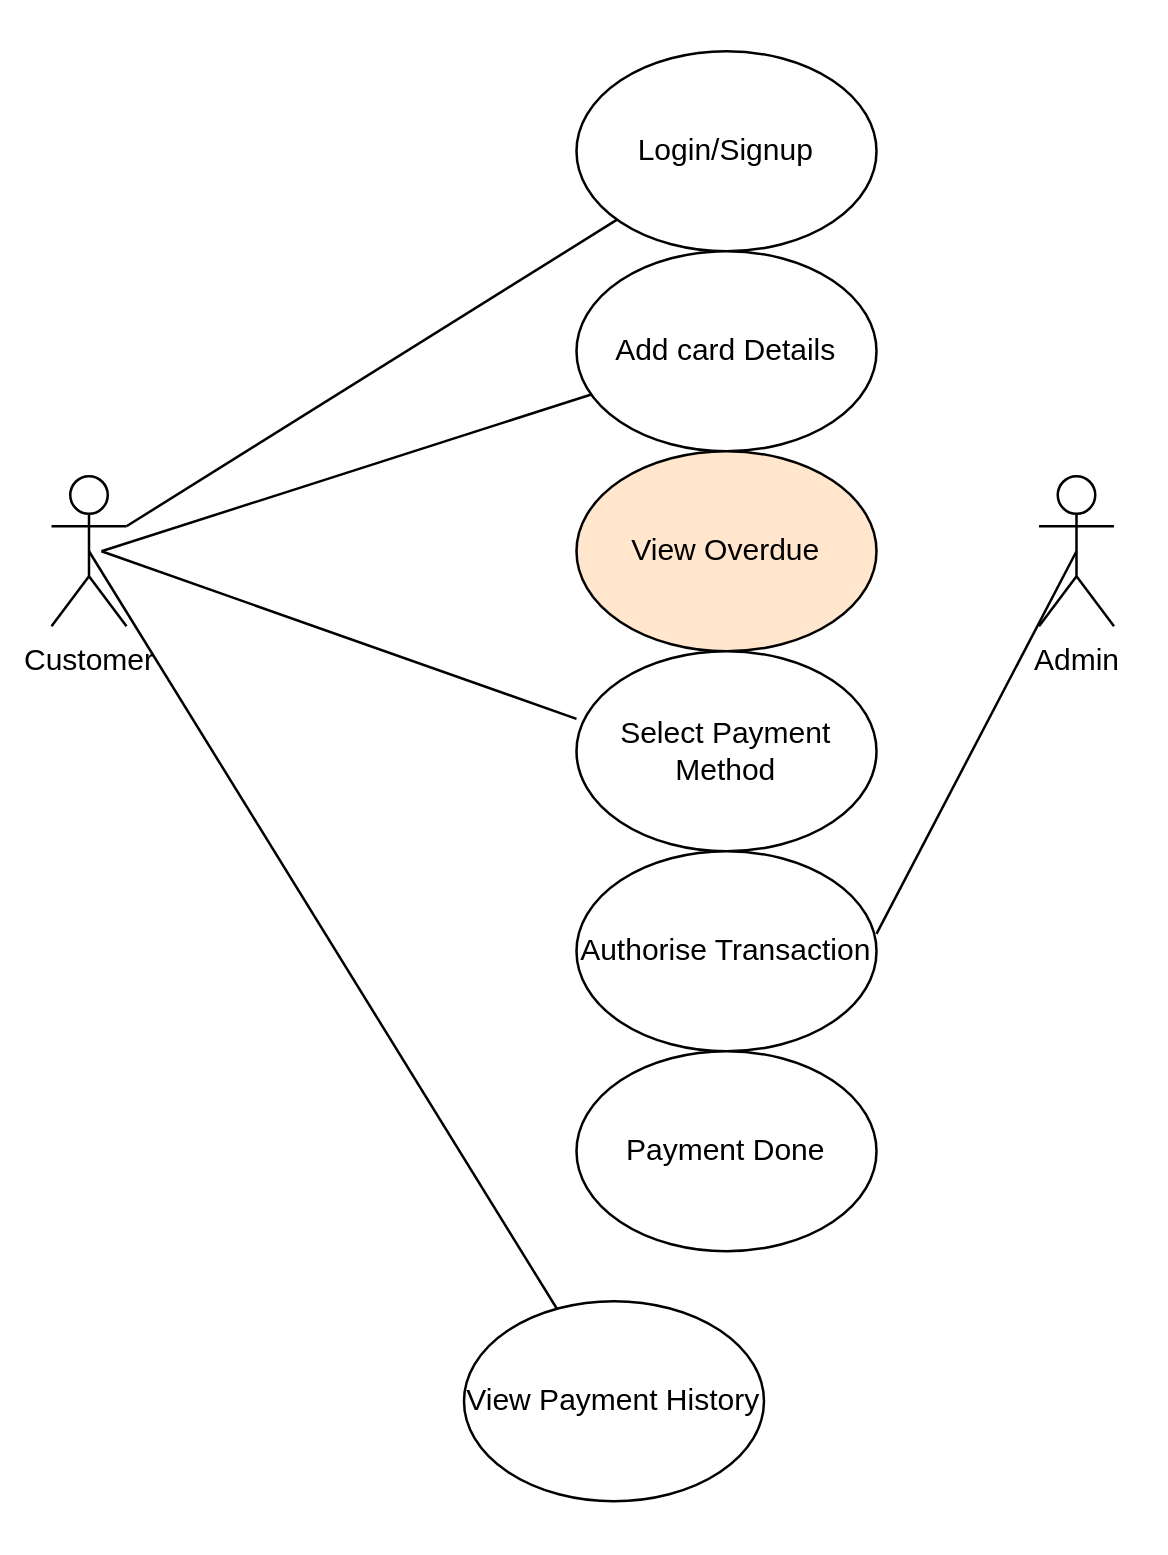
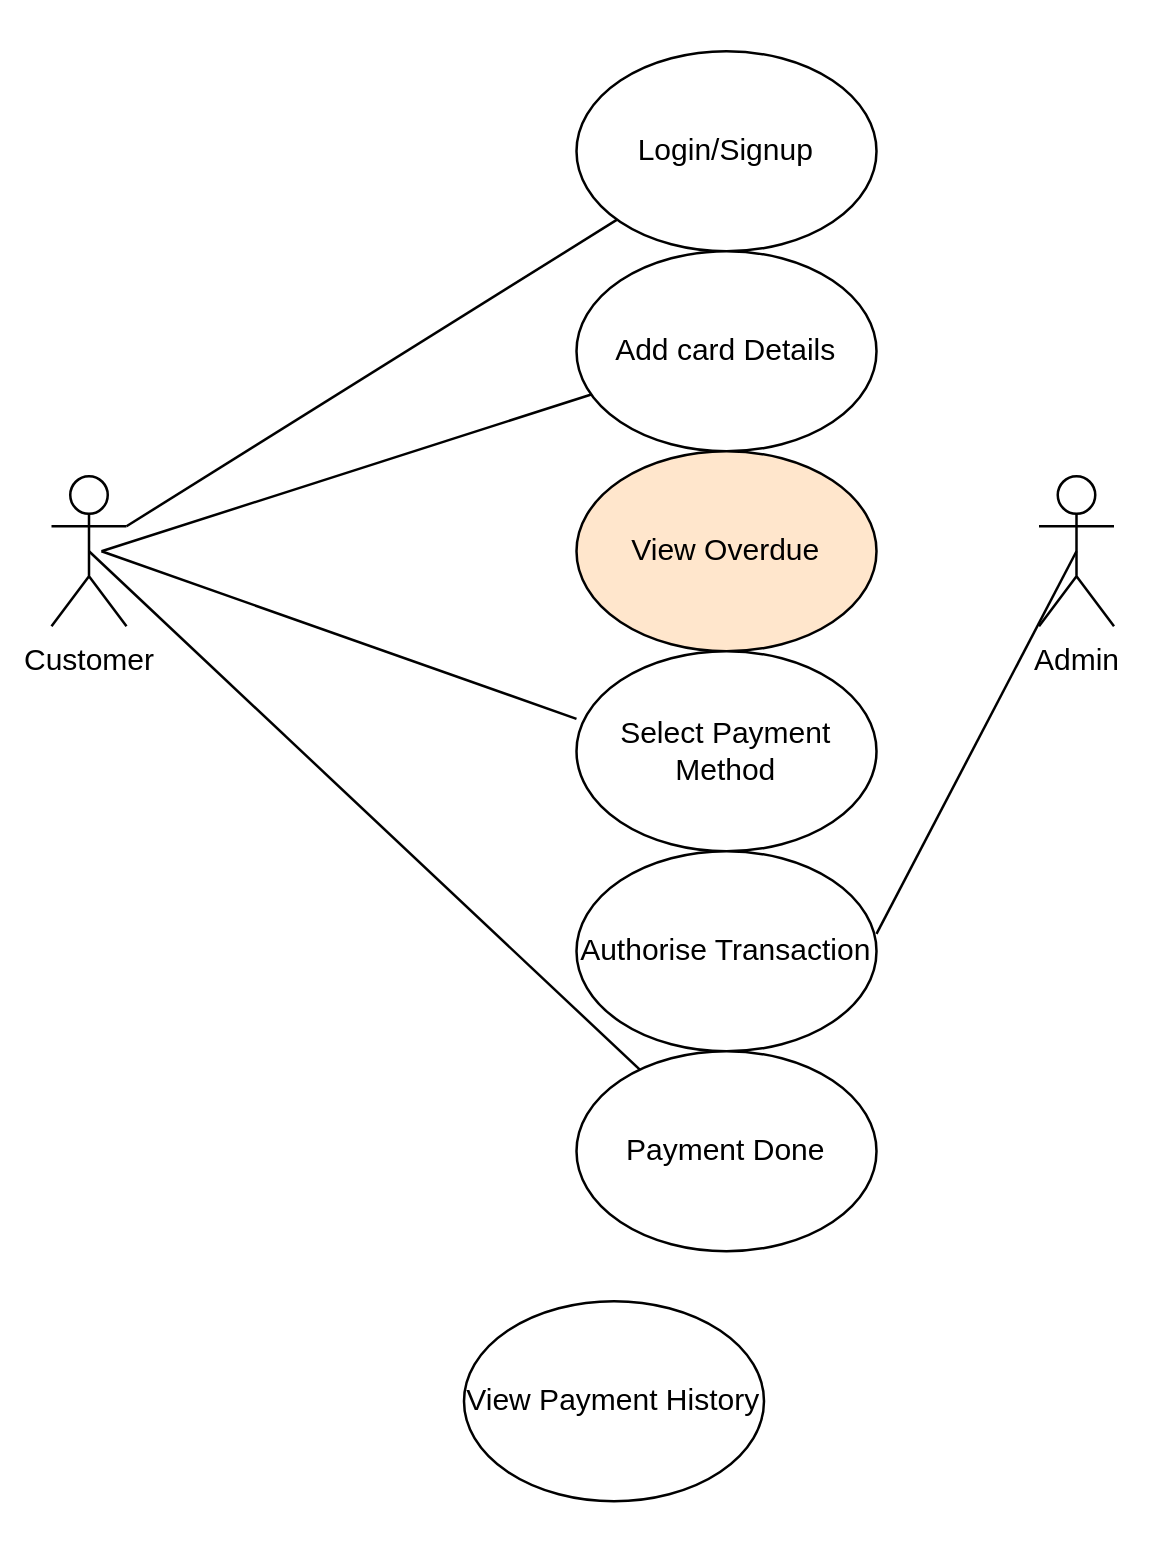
none -> (371, 817)
(328, 939) -> none
